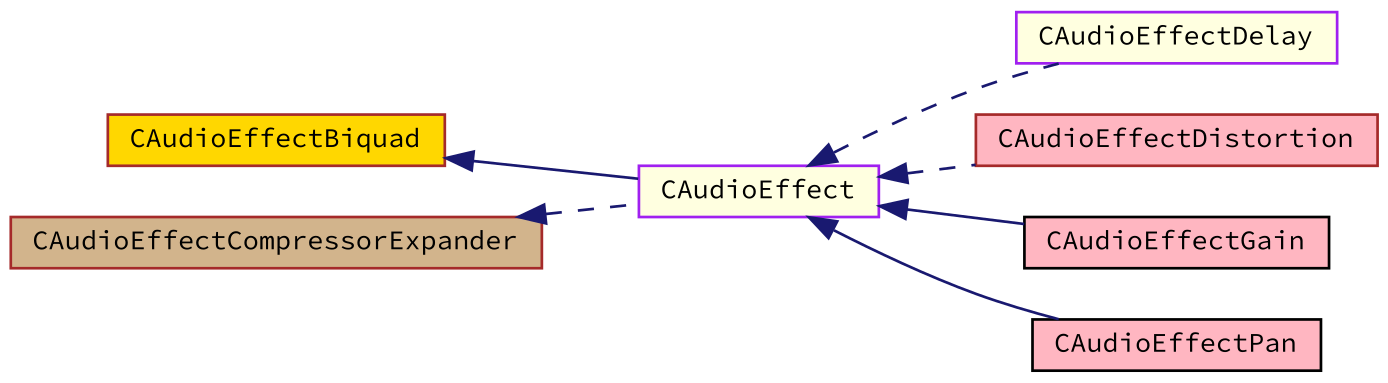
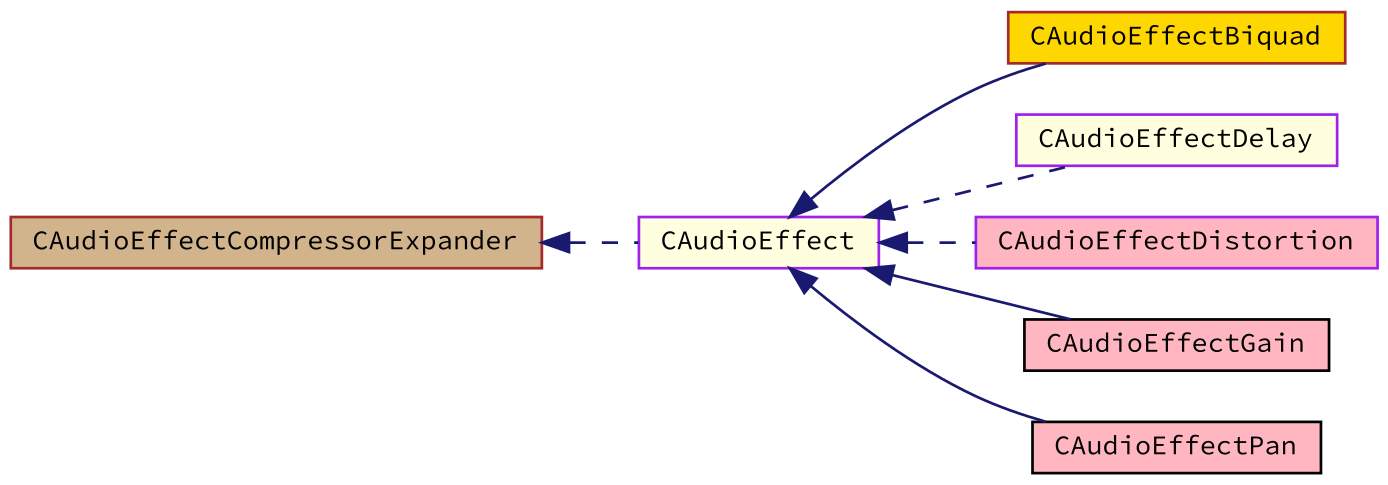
(1177, 140) -> (1177, 243)
(556, 170) -> (921, 119)
